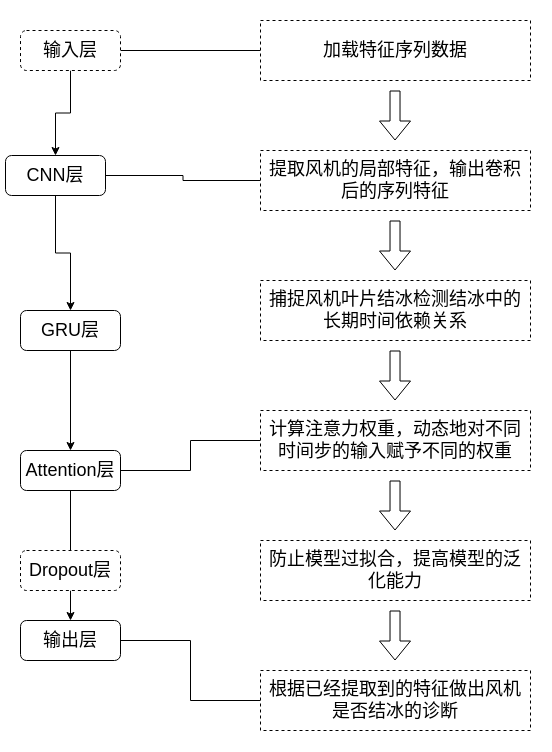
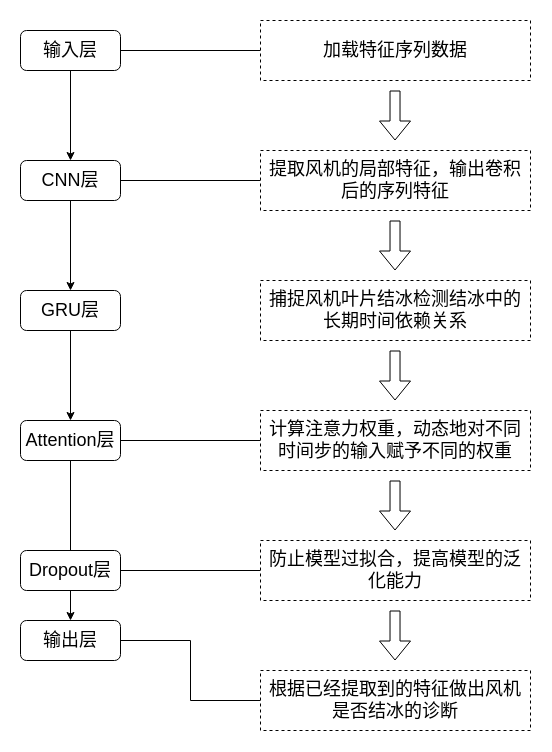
(71, 51) -> (71, 51)
(56, 176) -> (71, 181)
(71, 331) -> (71, 311)
(71, 471) -> (71, 441)
(71, 571) -> (71, 571)
none -> (191, 571)
